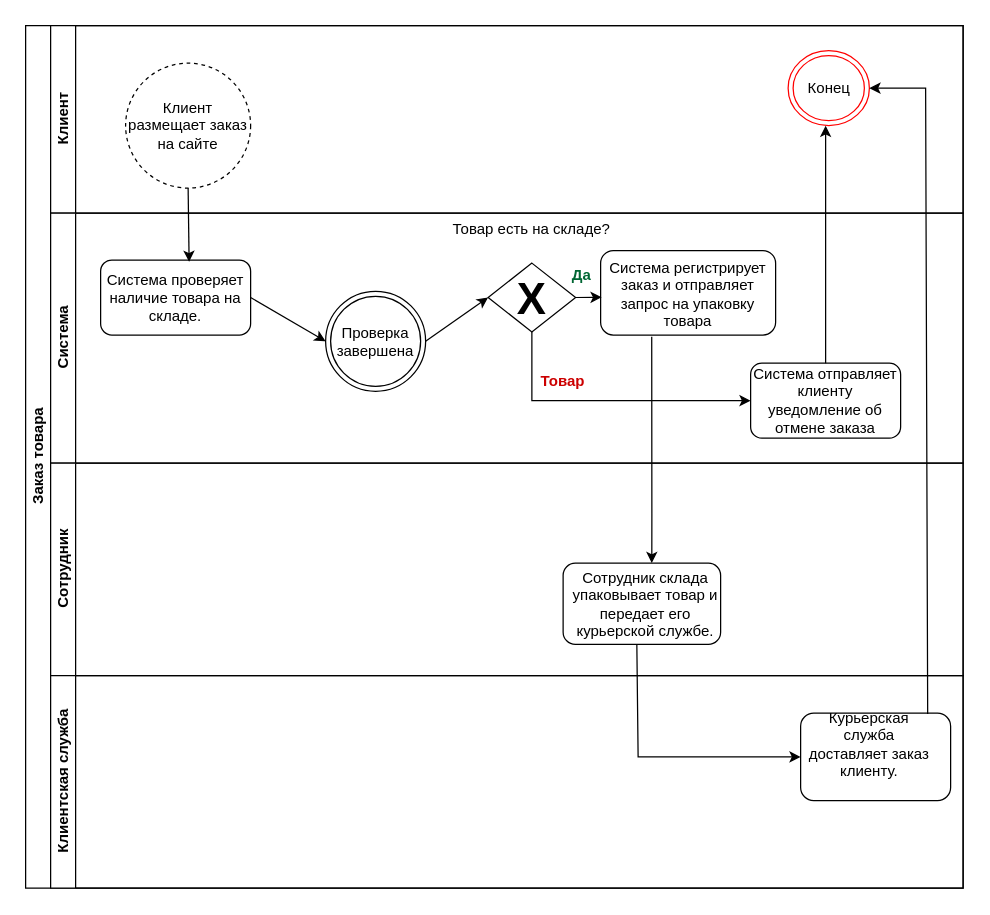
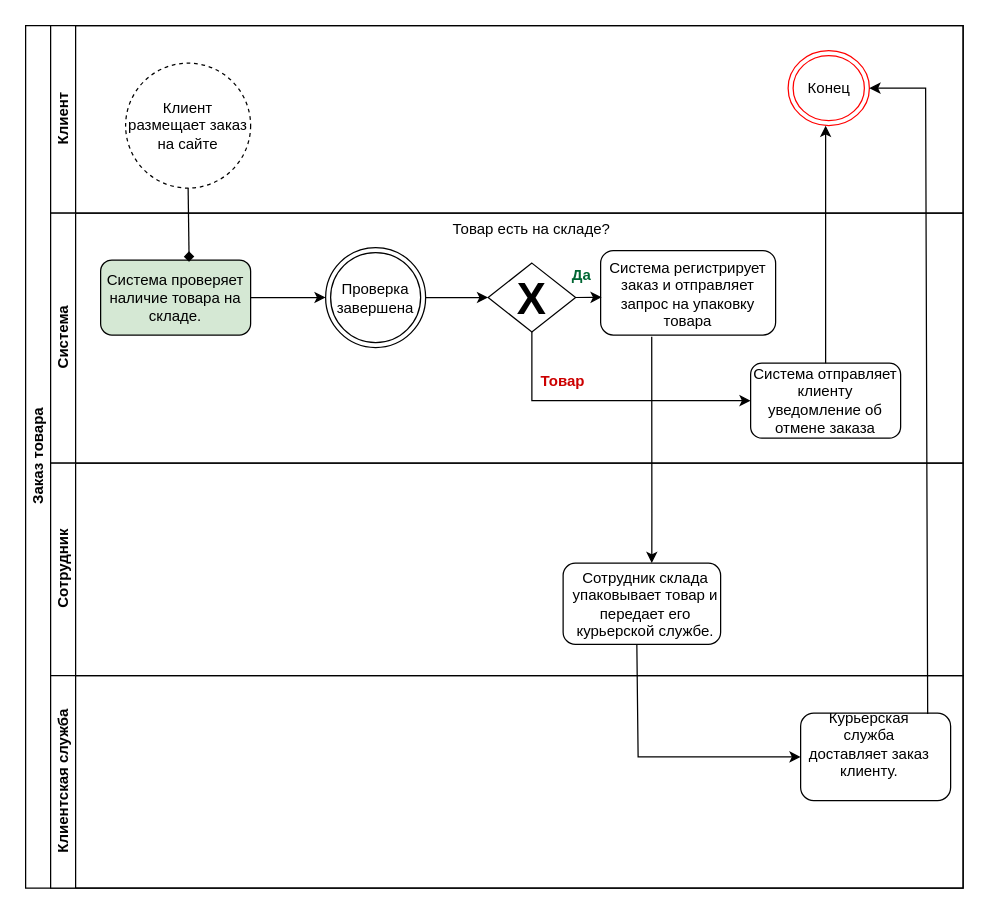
(189, 252) -> (189, 251)
(176, 298) -> (176, 298)
(376, 341) -> (376, 298)
